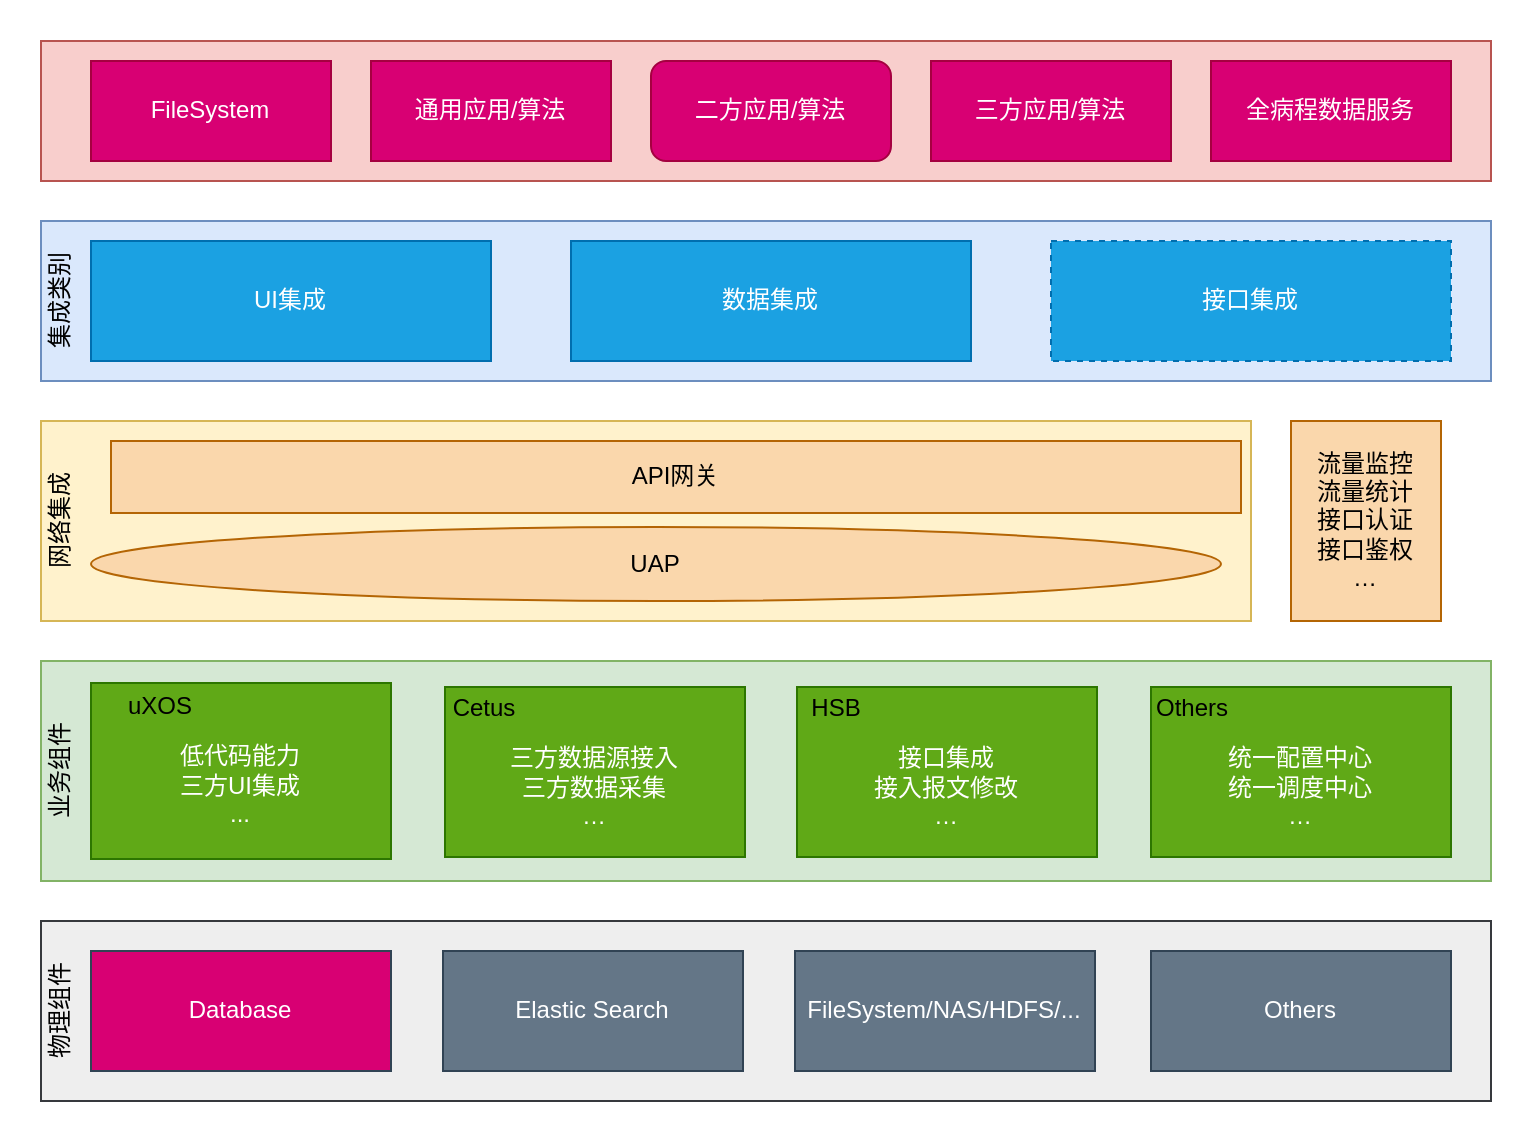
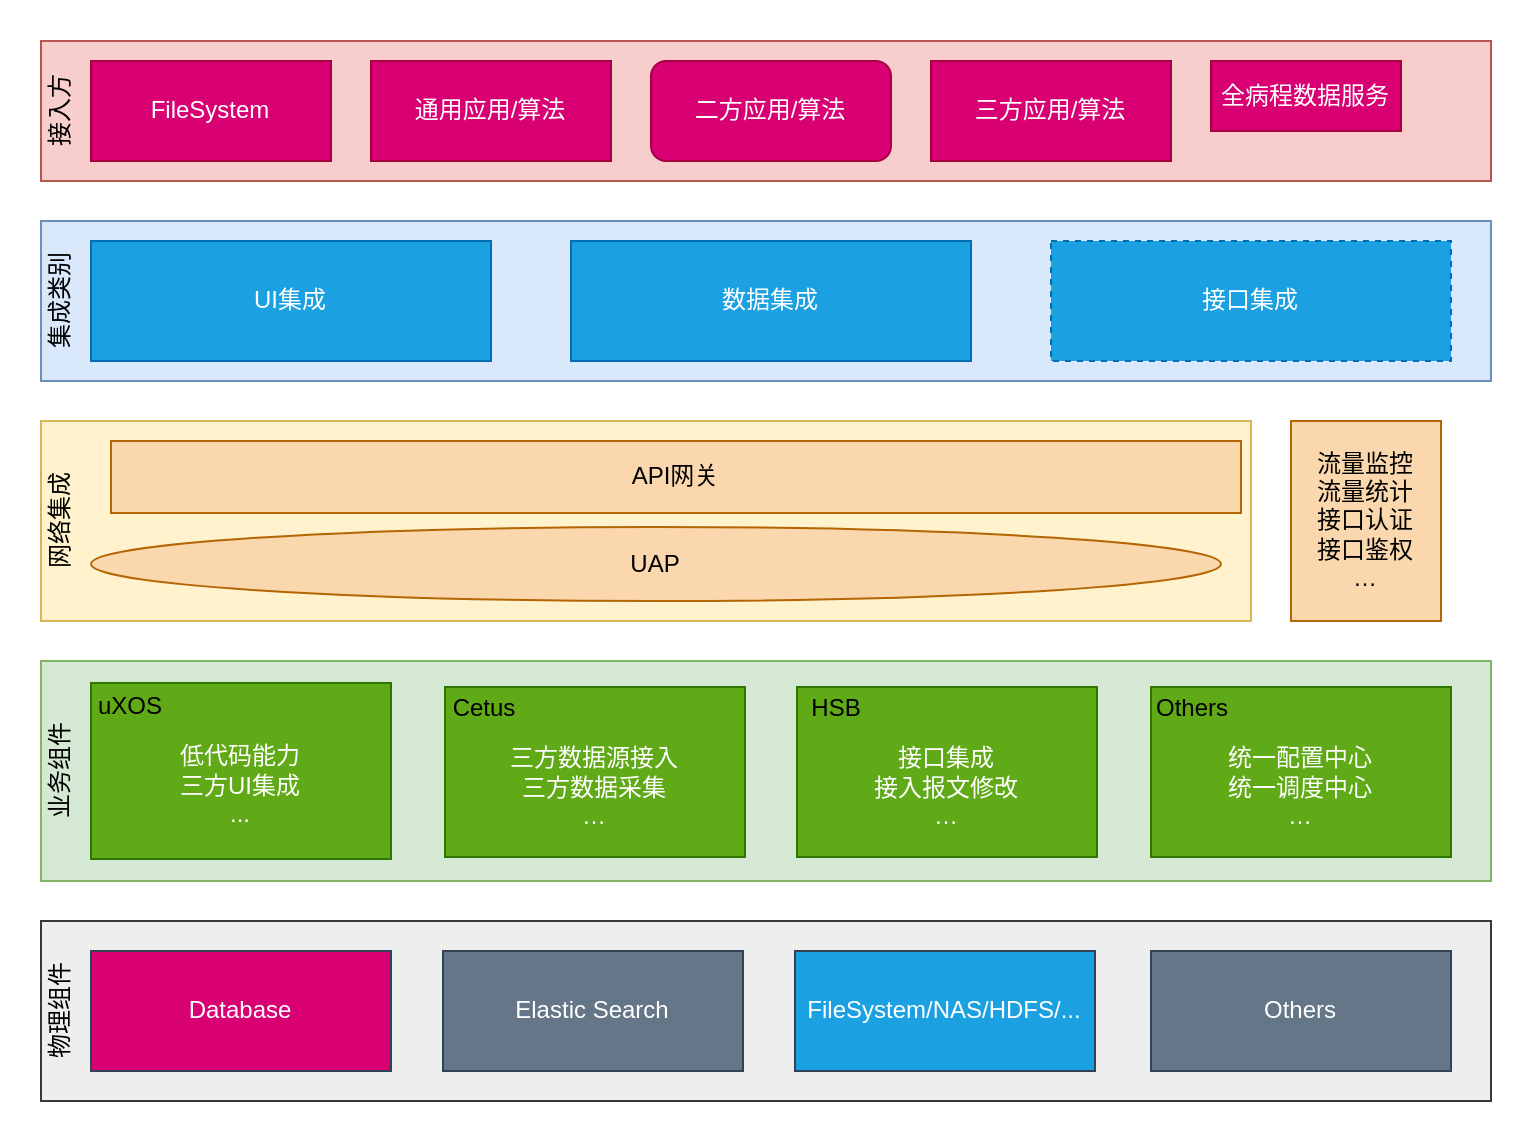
none -> (61, 111)
(1331, 111) -> (1306, 96)
(161, 707) -> (131, 707)
(945, 1011) -> (945, 1011)
